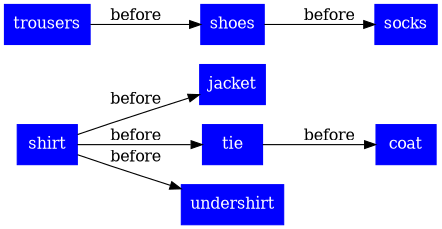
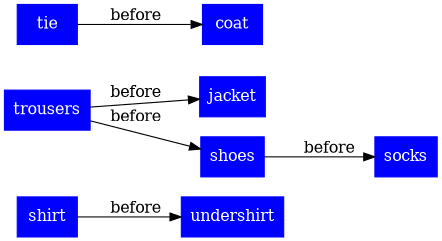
(133, 116) -> (139, 103)
(134, 145) -> none
